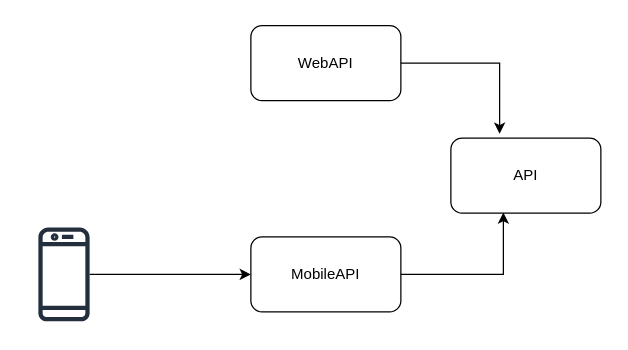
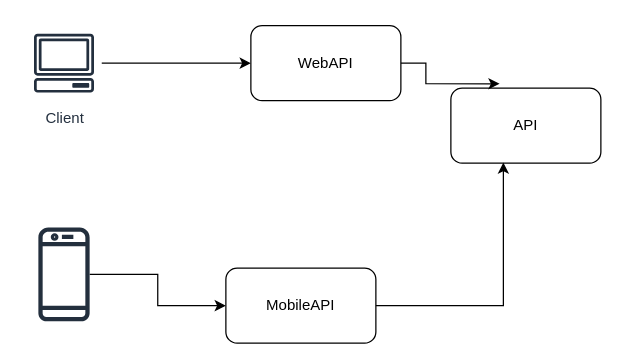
none -> (64, 63)
none -> (171, 63)
(526, 176) -> (526, 126)
(326, 274) -> (301, 306)
